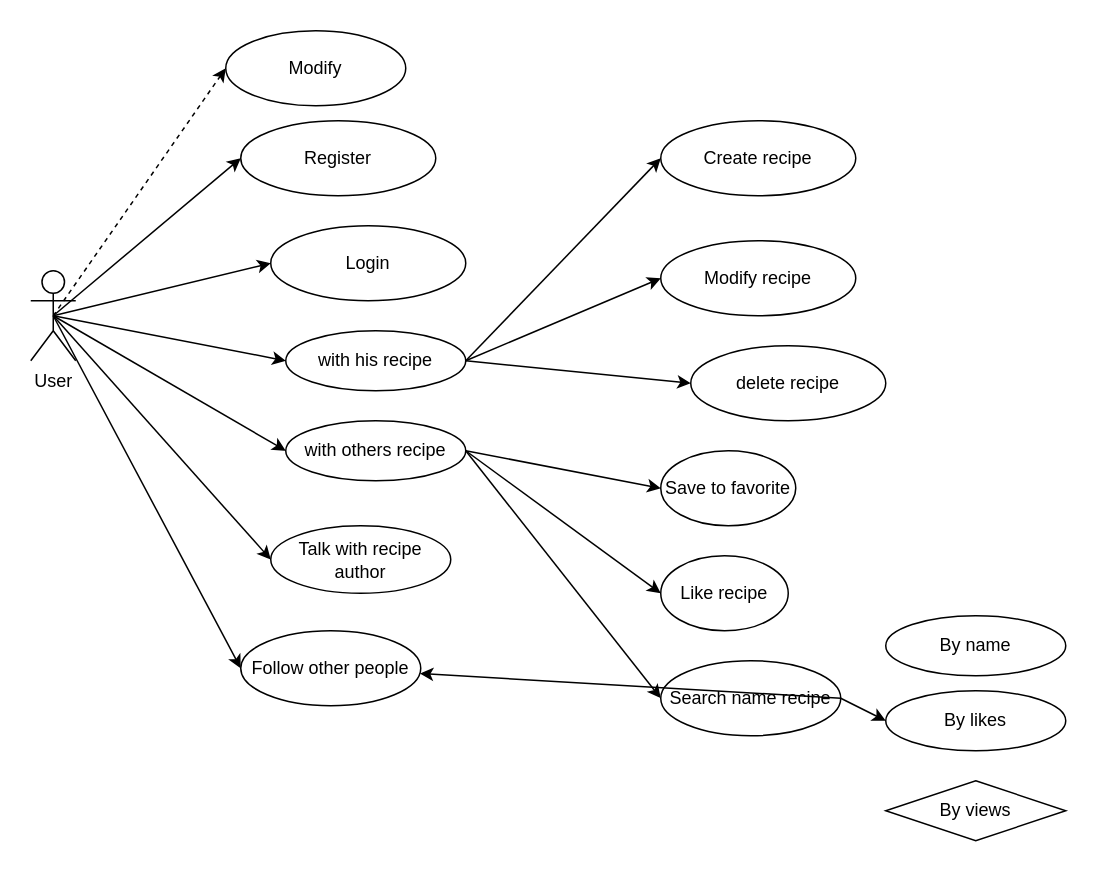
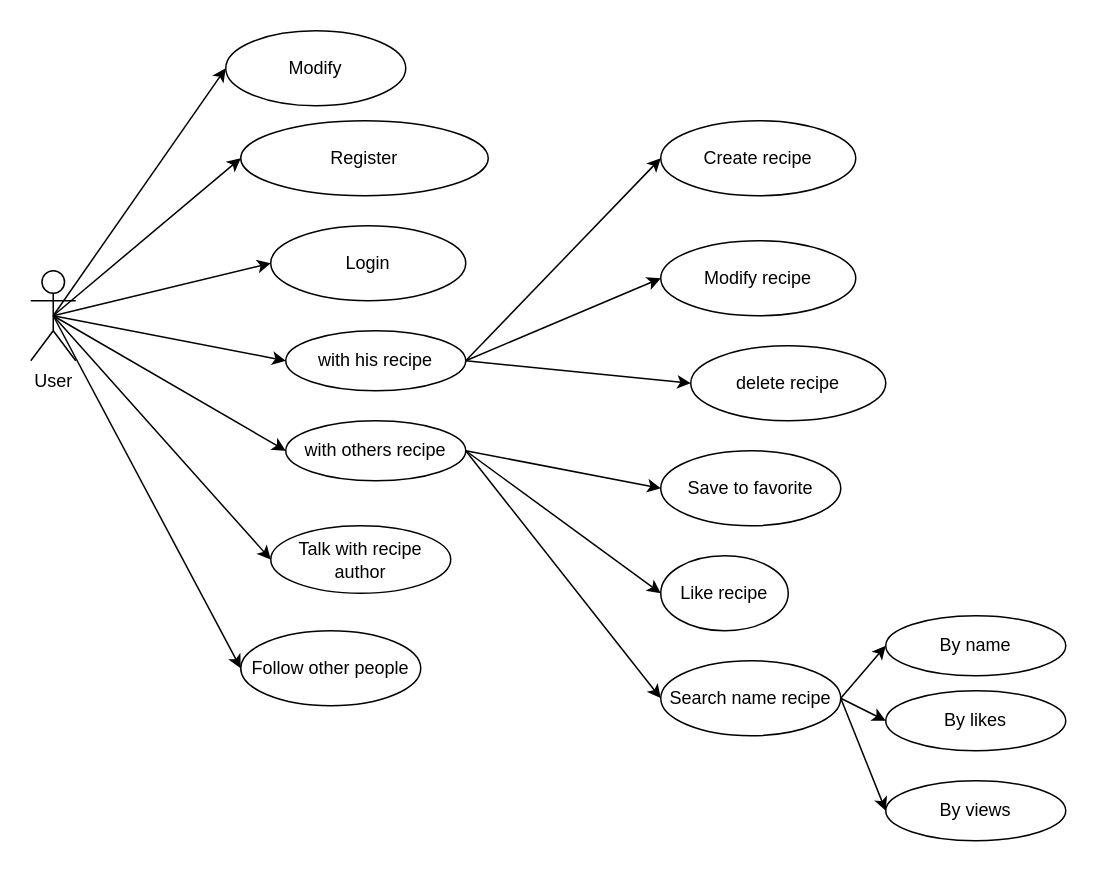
(338, 158) -> (365, 158)
(138, 193) -> (138, 193)
(728, 488) -> (751, 488)
none -> (860, 675)
(634, 686) -> (862, 751)
(976, 811) -> (976, 811)
